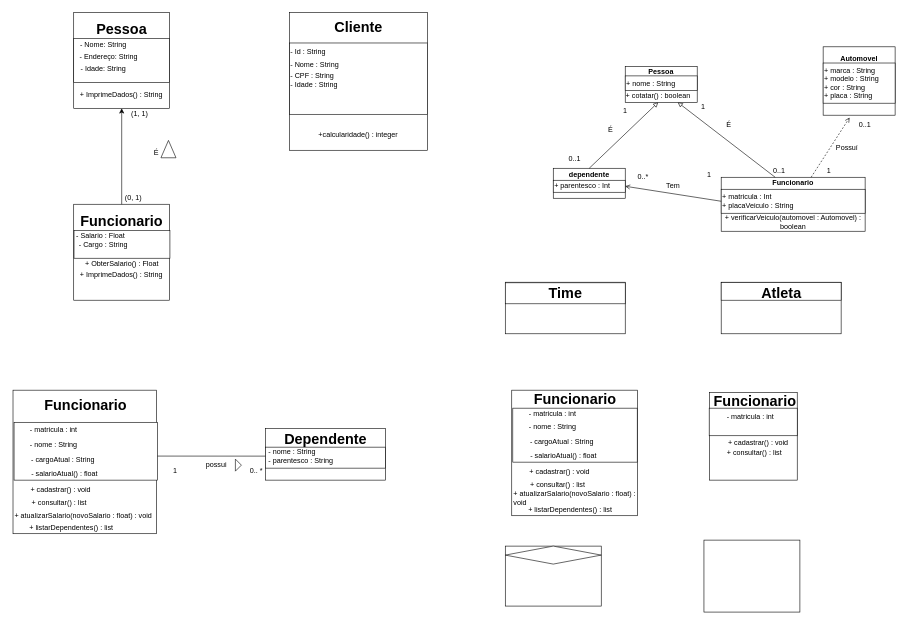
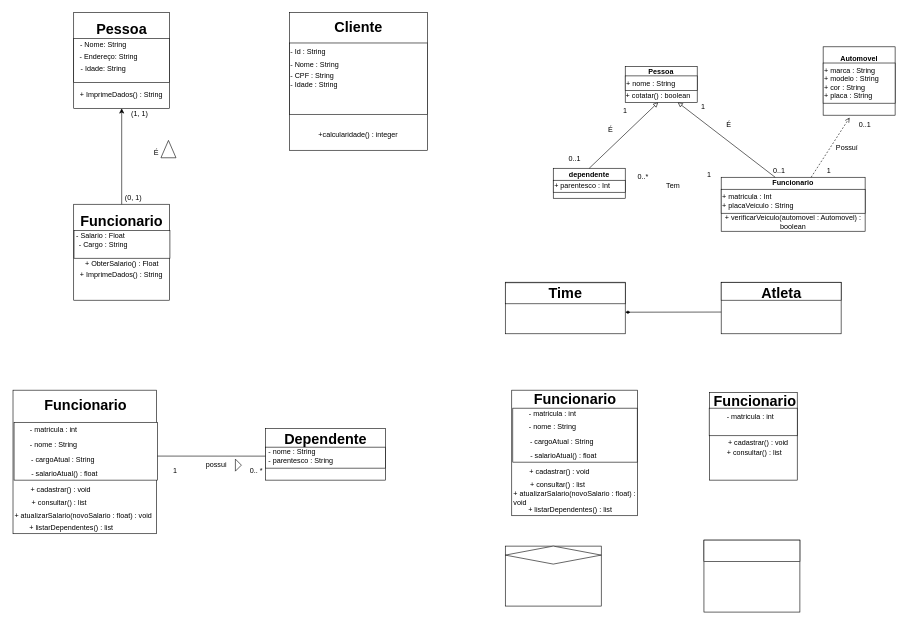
(674, 194) -> none
none -> (631, 312)
none -> (752, 551)
